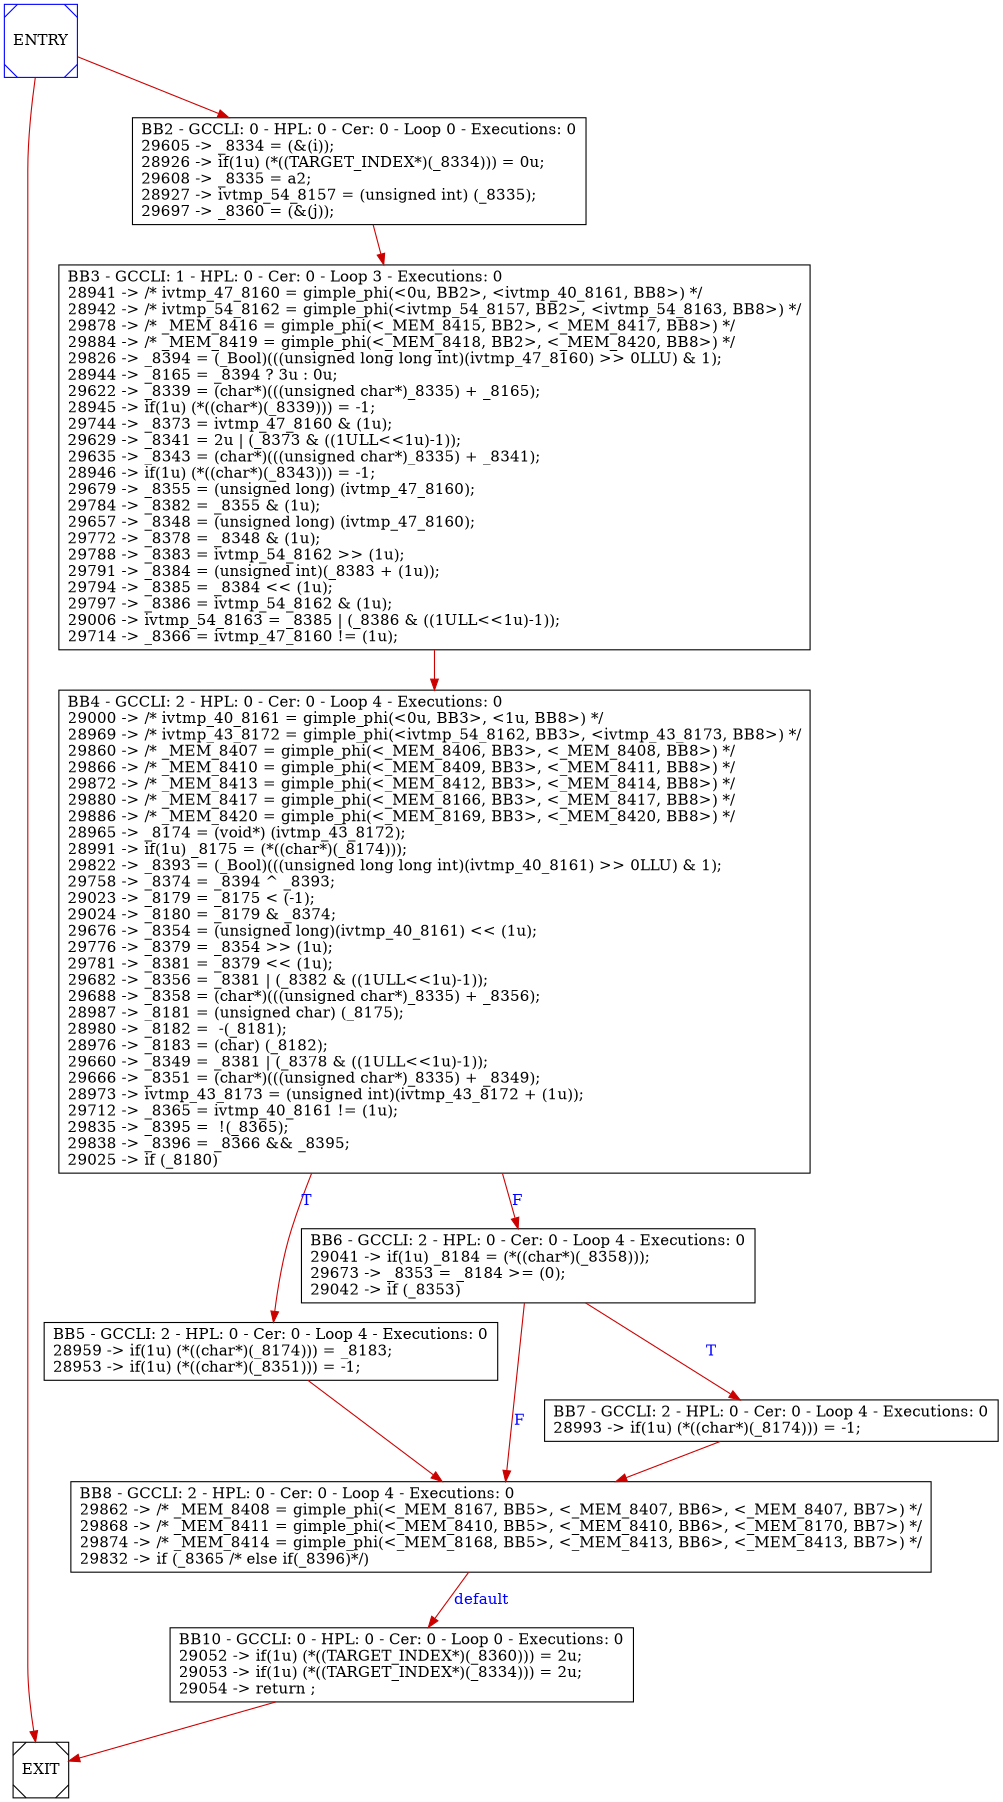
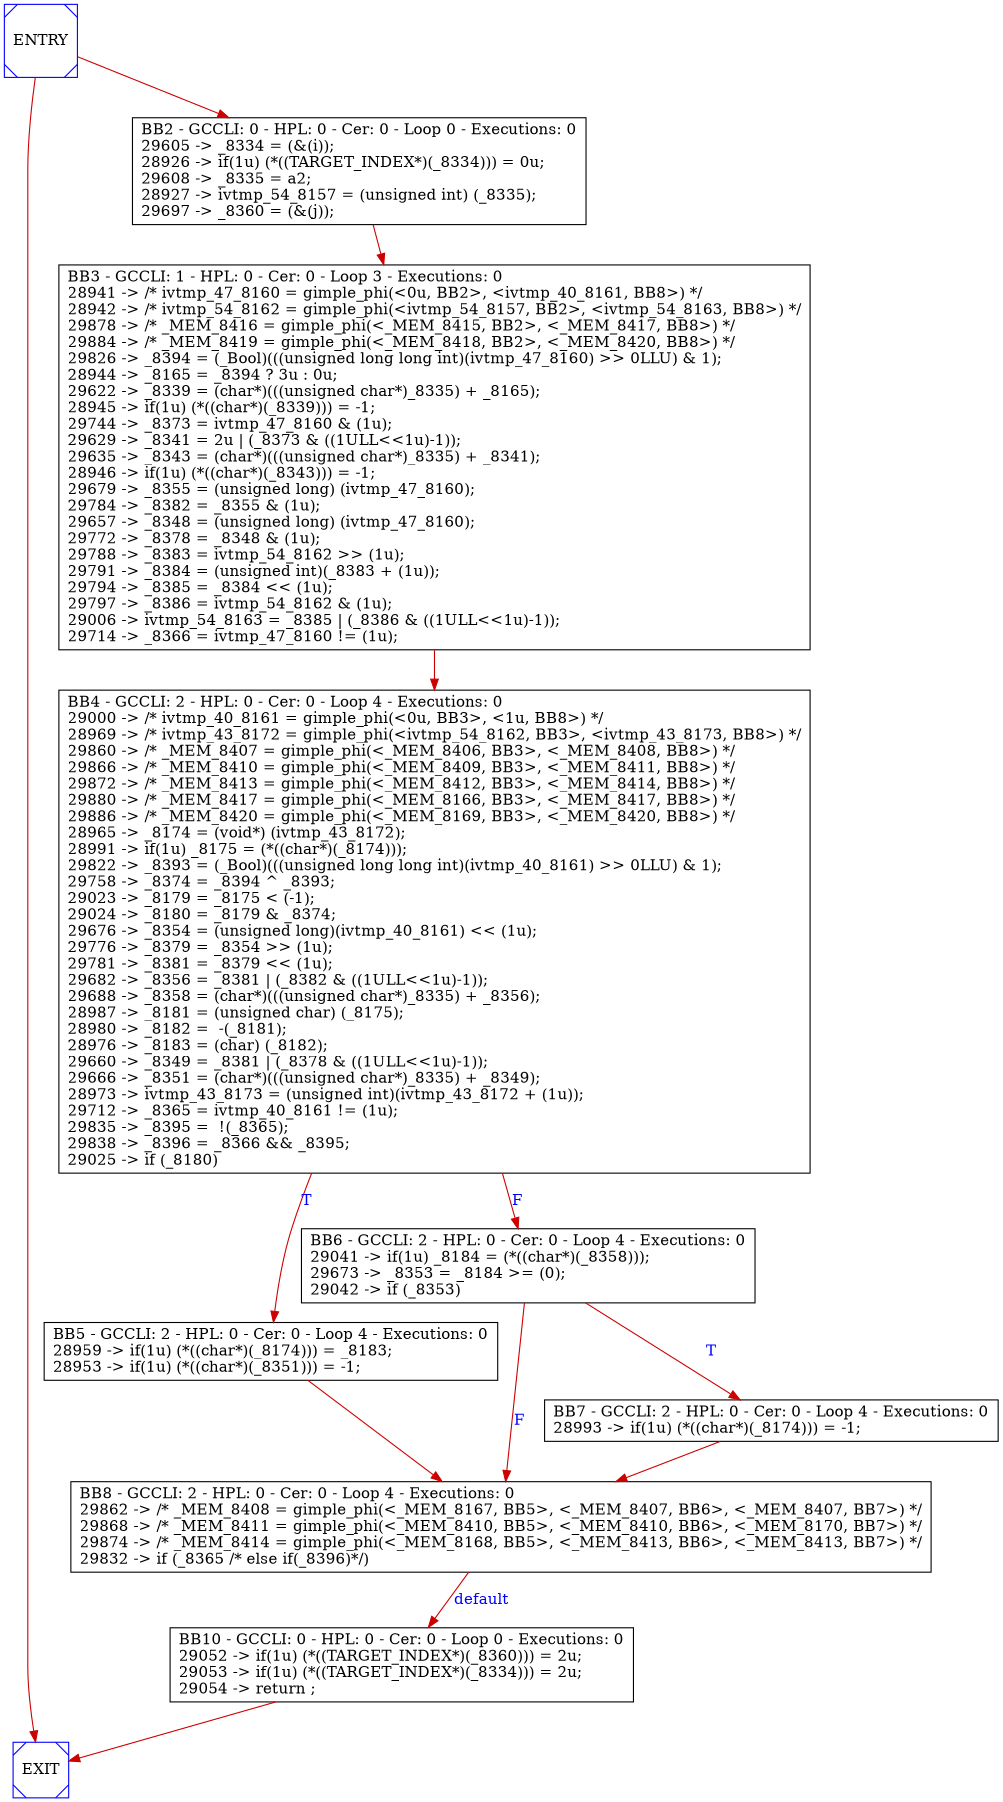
(41, 1770) -> (41, 1770)
